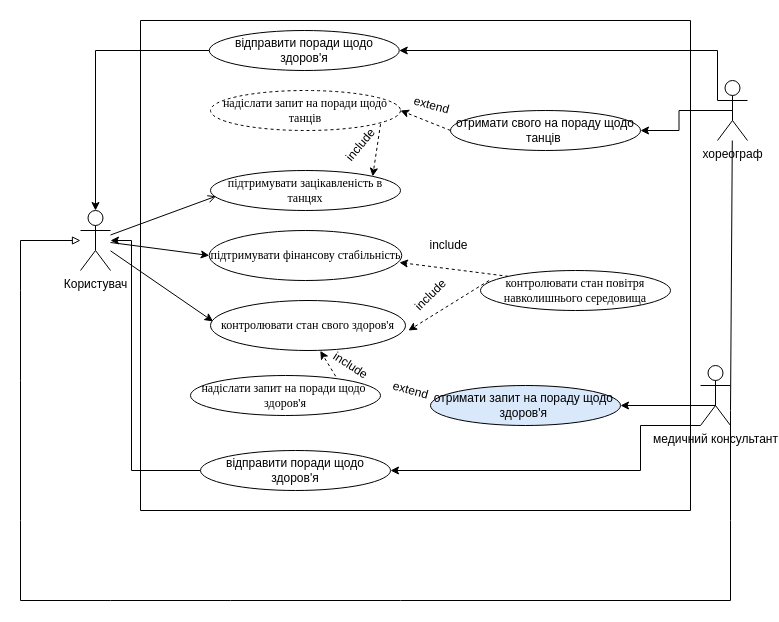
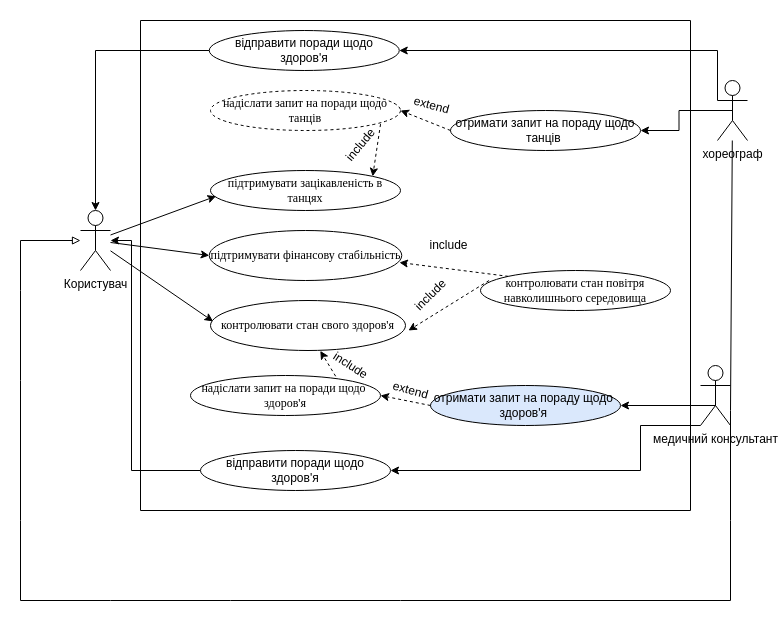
(546, 131) -> (546, 131)
(210, 198) -> (208, 199)
none -> (409, 401)
